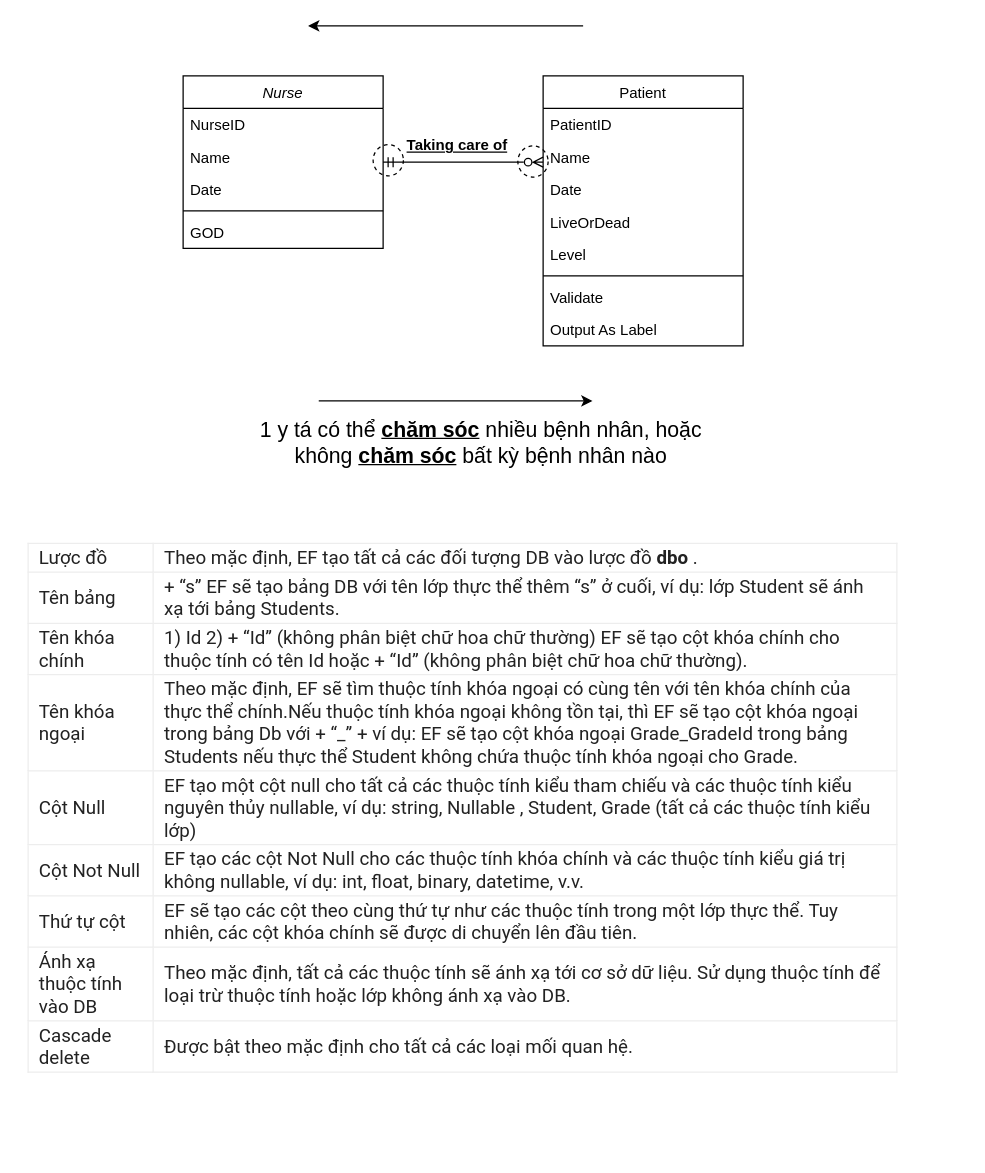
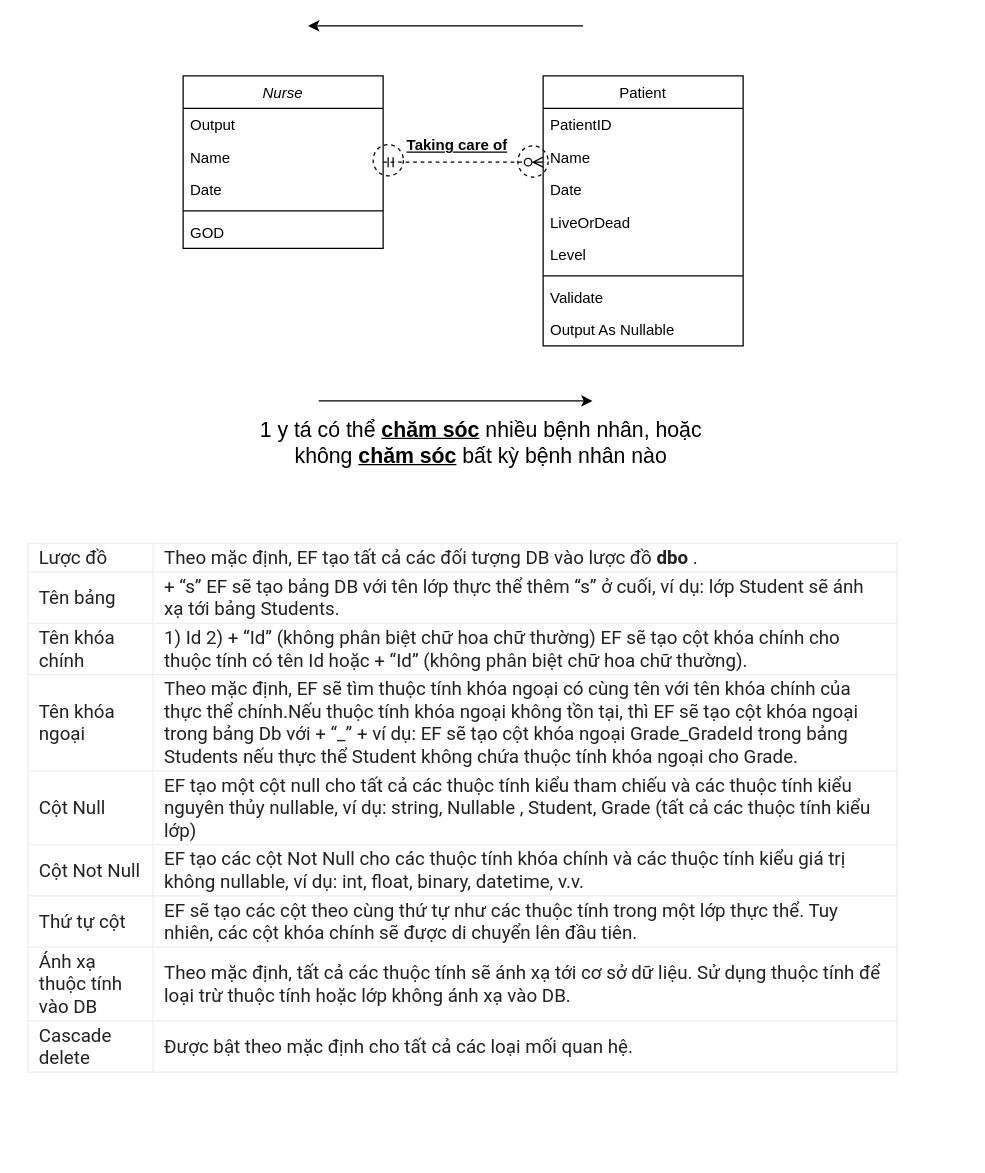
(219, 125) -> (215, 125)
(455, 162) -> (455, 162)
(607, 330) -> (616, 330)
